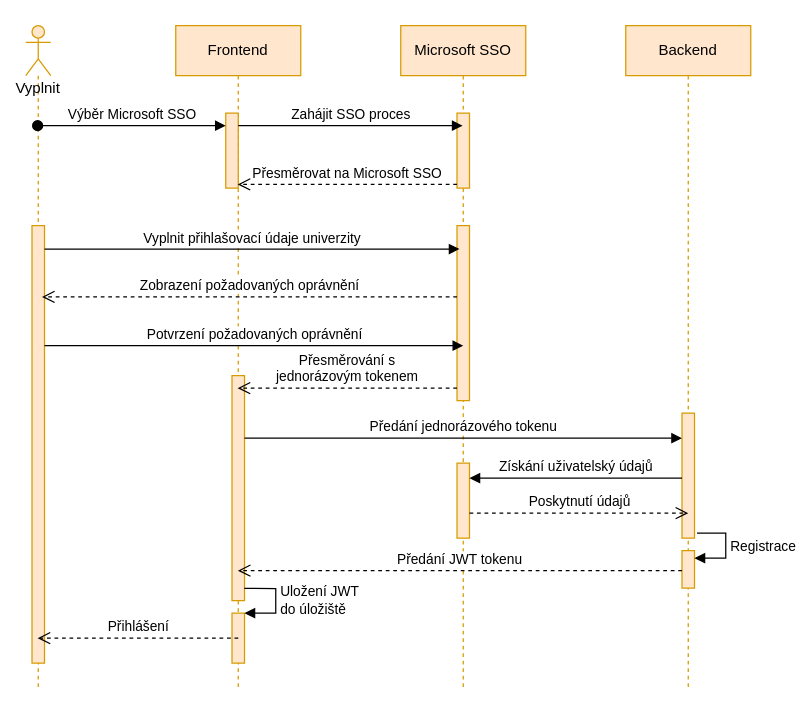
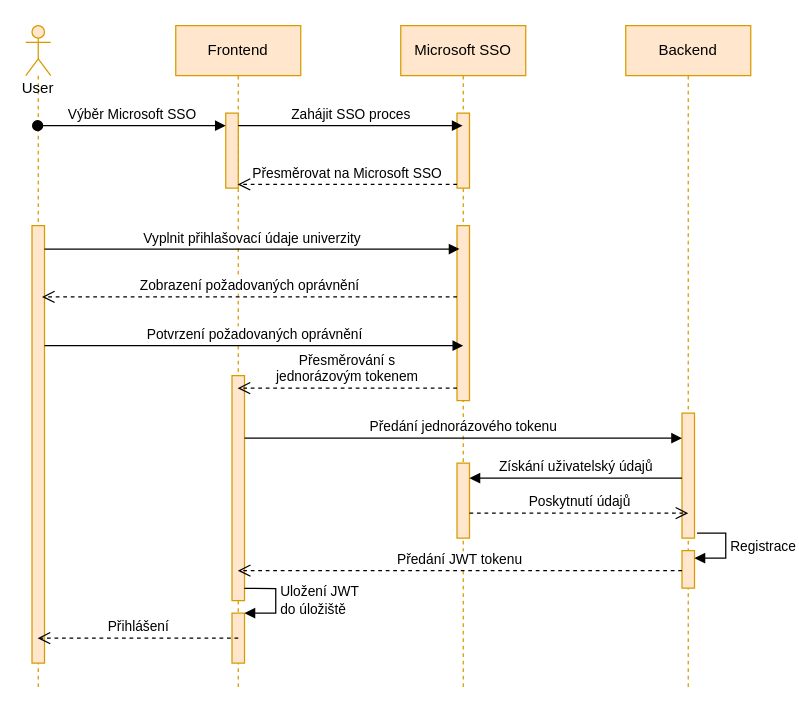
(38, 106) -> (38, 97)
